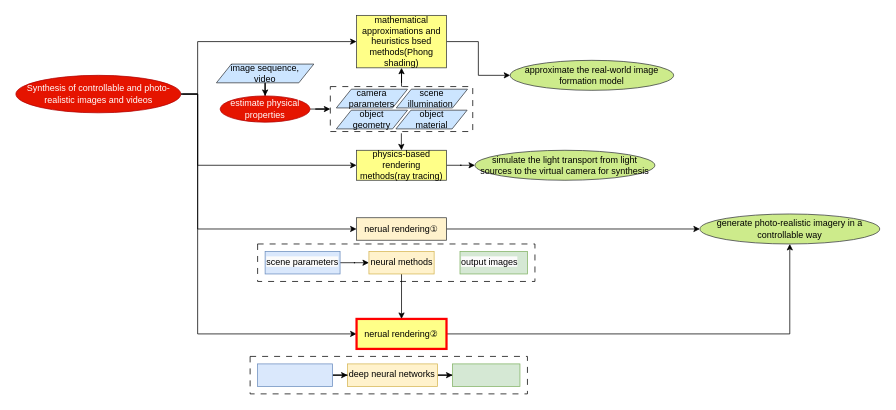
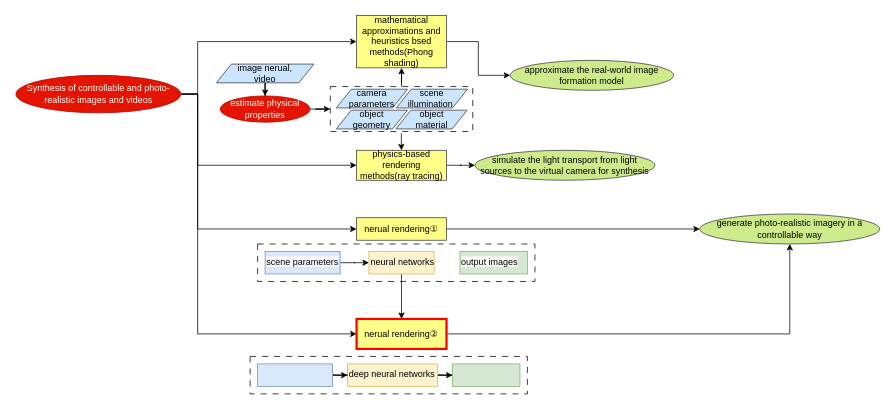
(265, 74) -> (265, 74)
(402, 229) -> (402, 229)
(403, 268) -> (403, 268)
